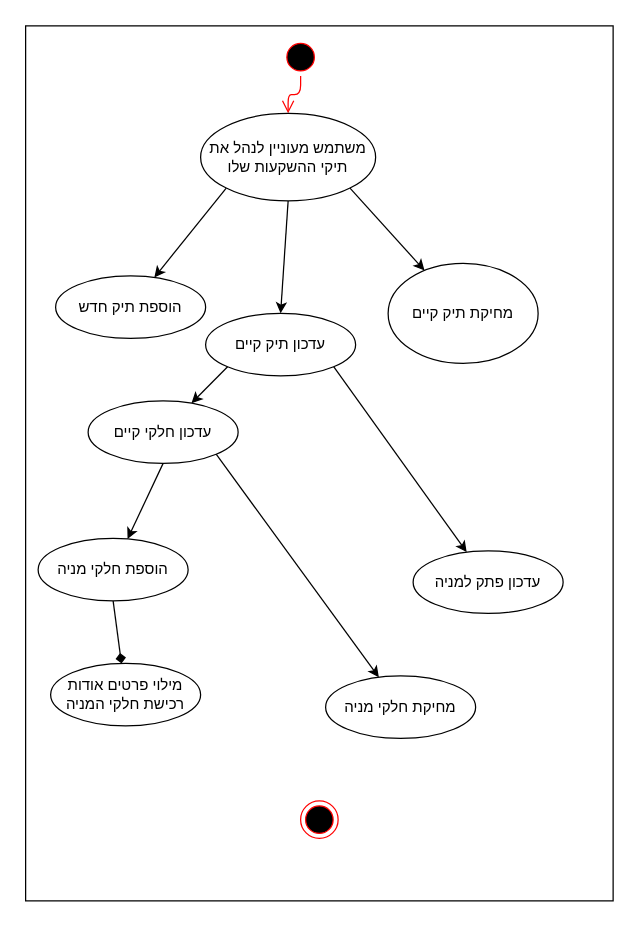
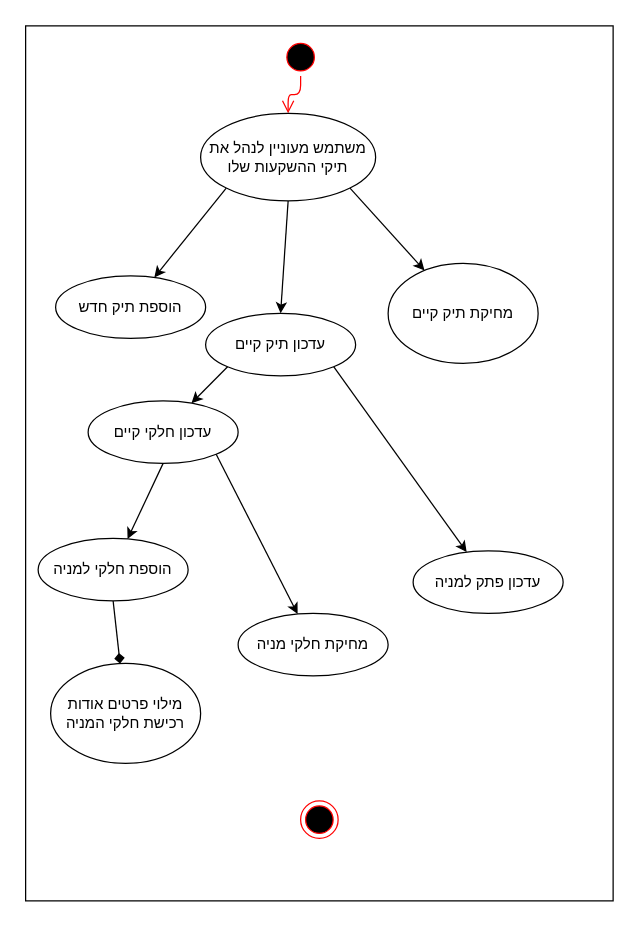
(113, 569) -> (113, 569)
(126, 694) -> (126, 713)
(401, 707) -> (313, 644)
